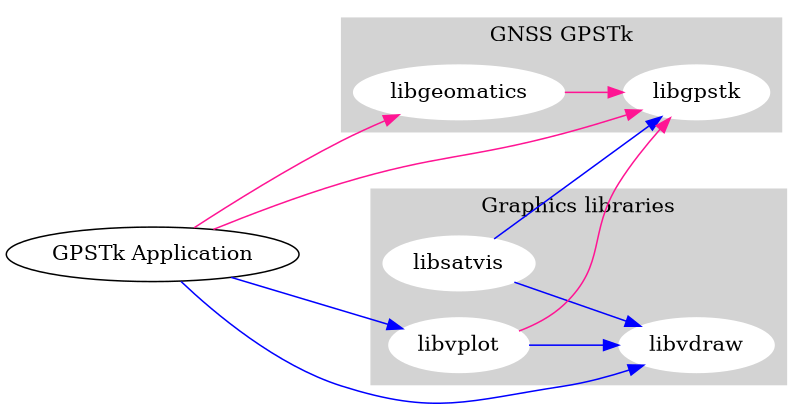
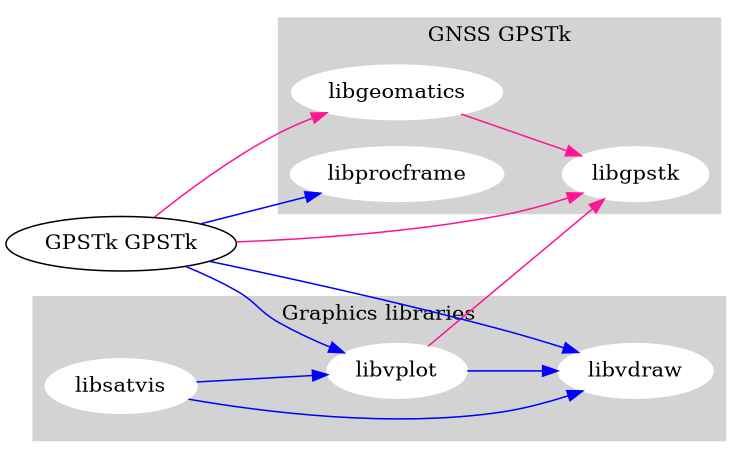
none -> (397, 174)
(575, 180) -> (254, 379)
(153, 254) -> (121, 244)
